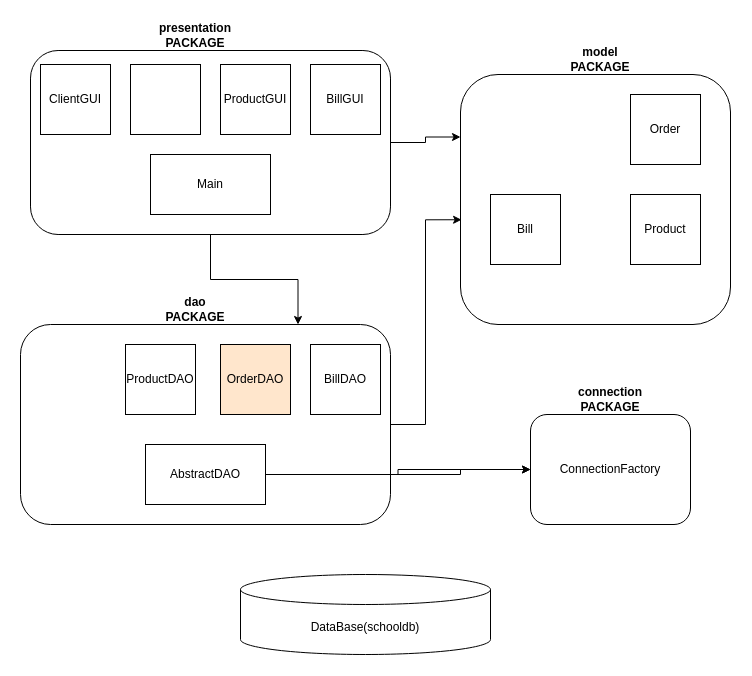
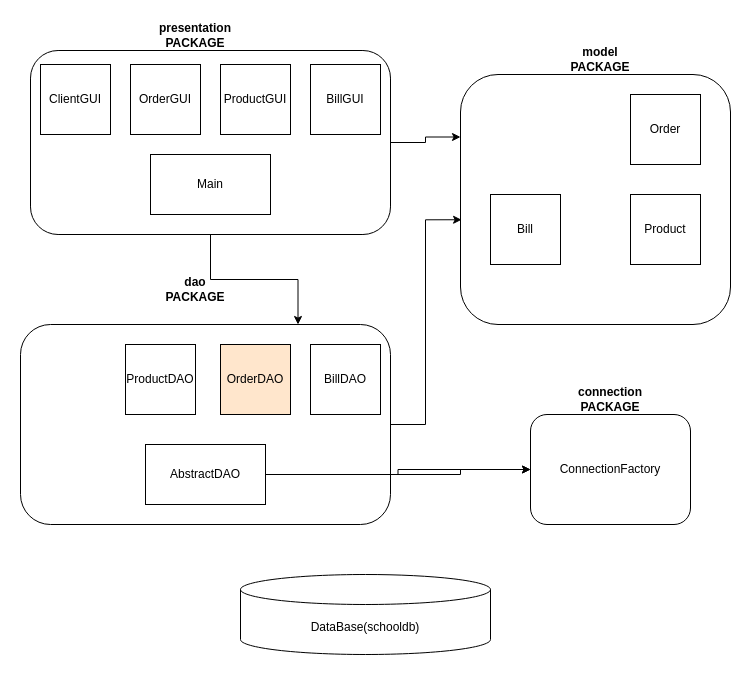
none -> (166, 100)
(196, 310) -> (196, 290)
